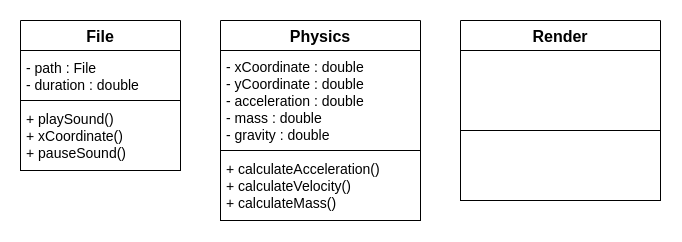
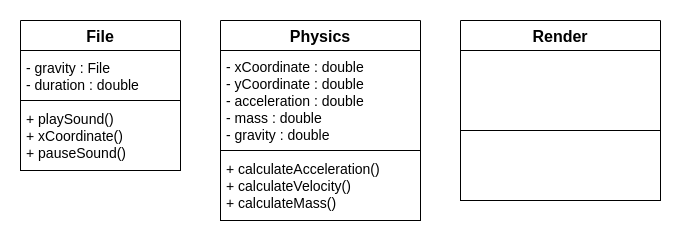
(66, 68) -> (76, 68)
